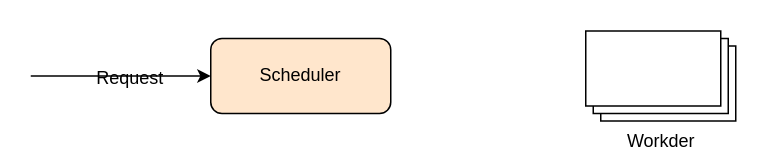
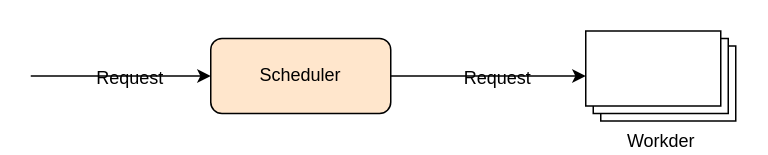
none -> (483, 76)
